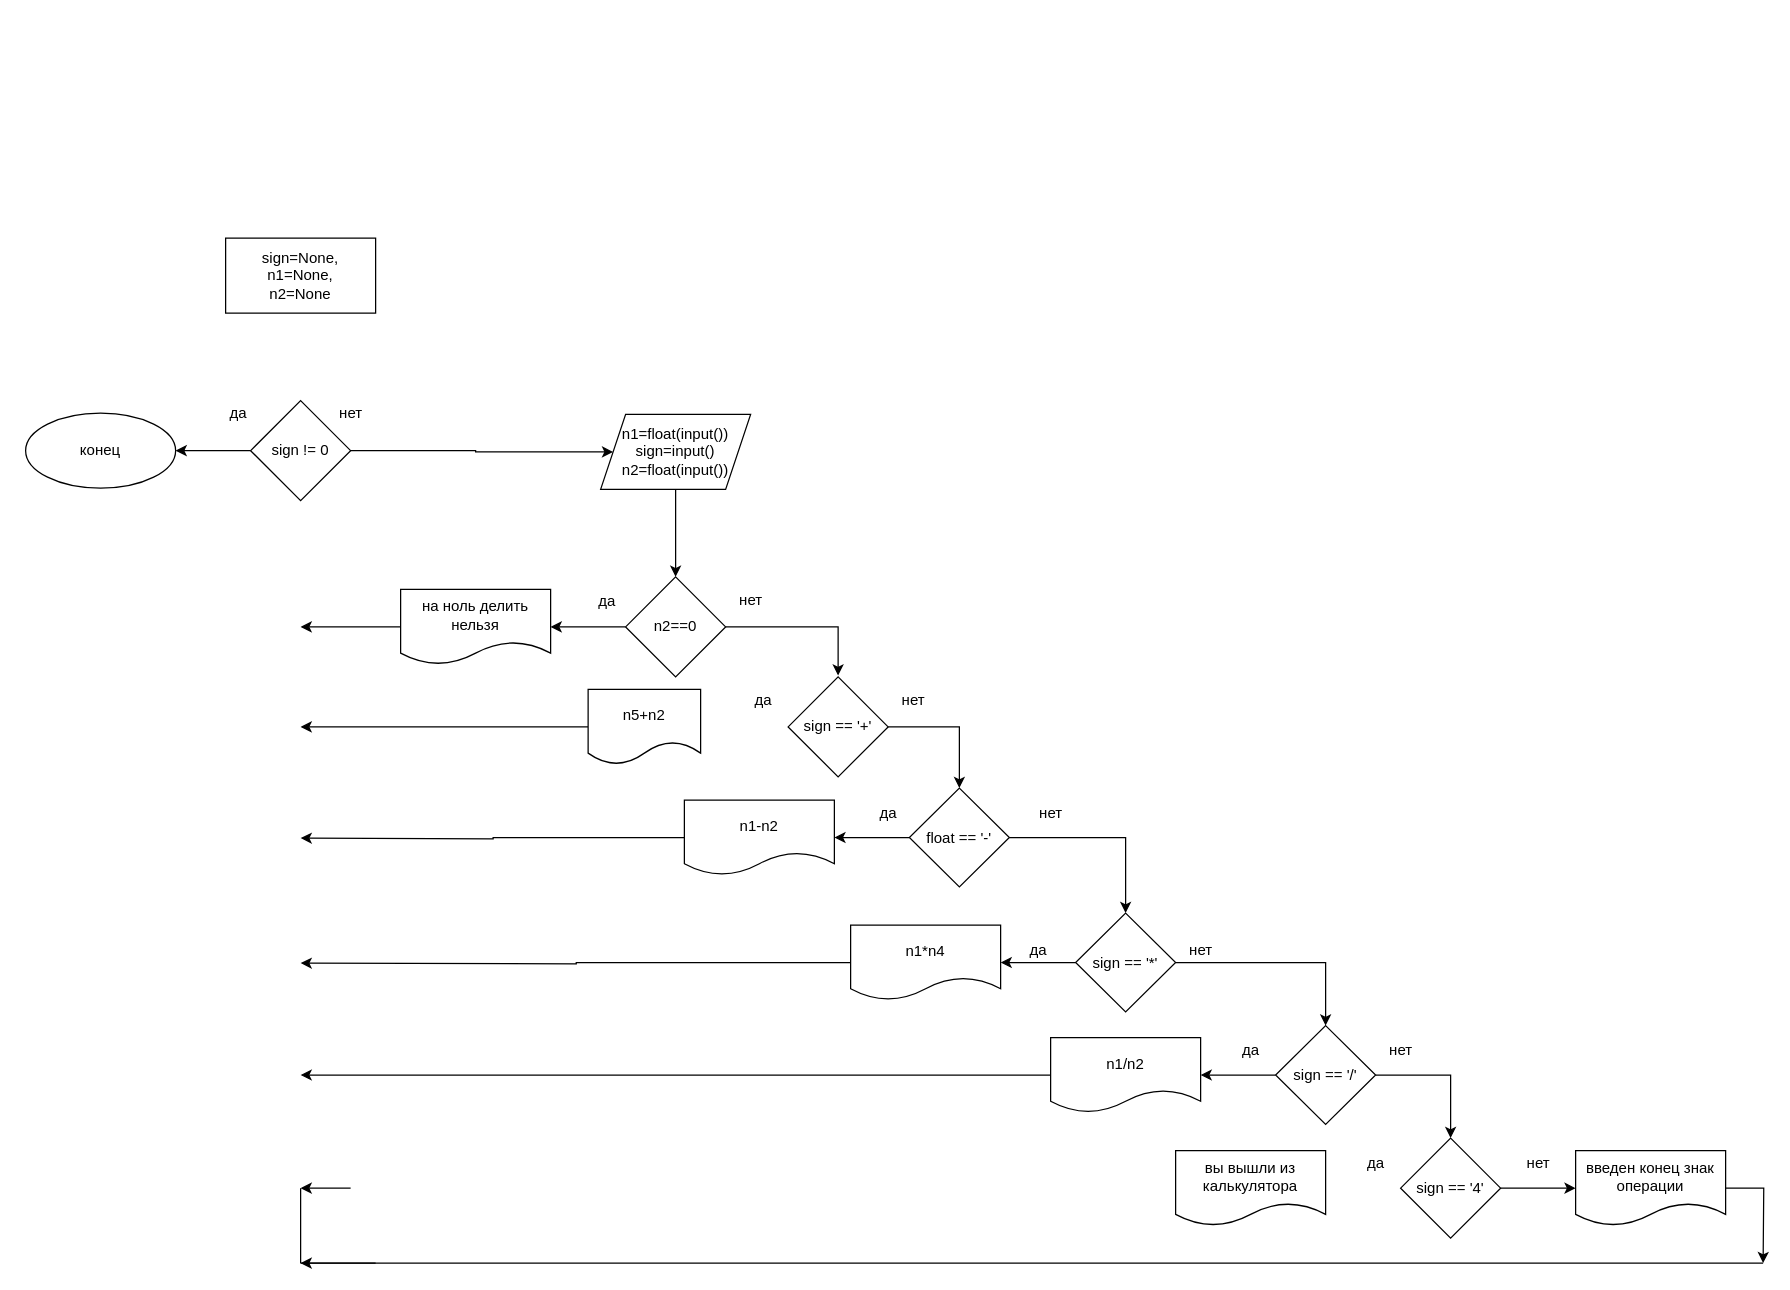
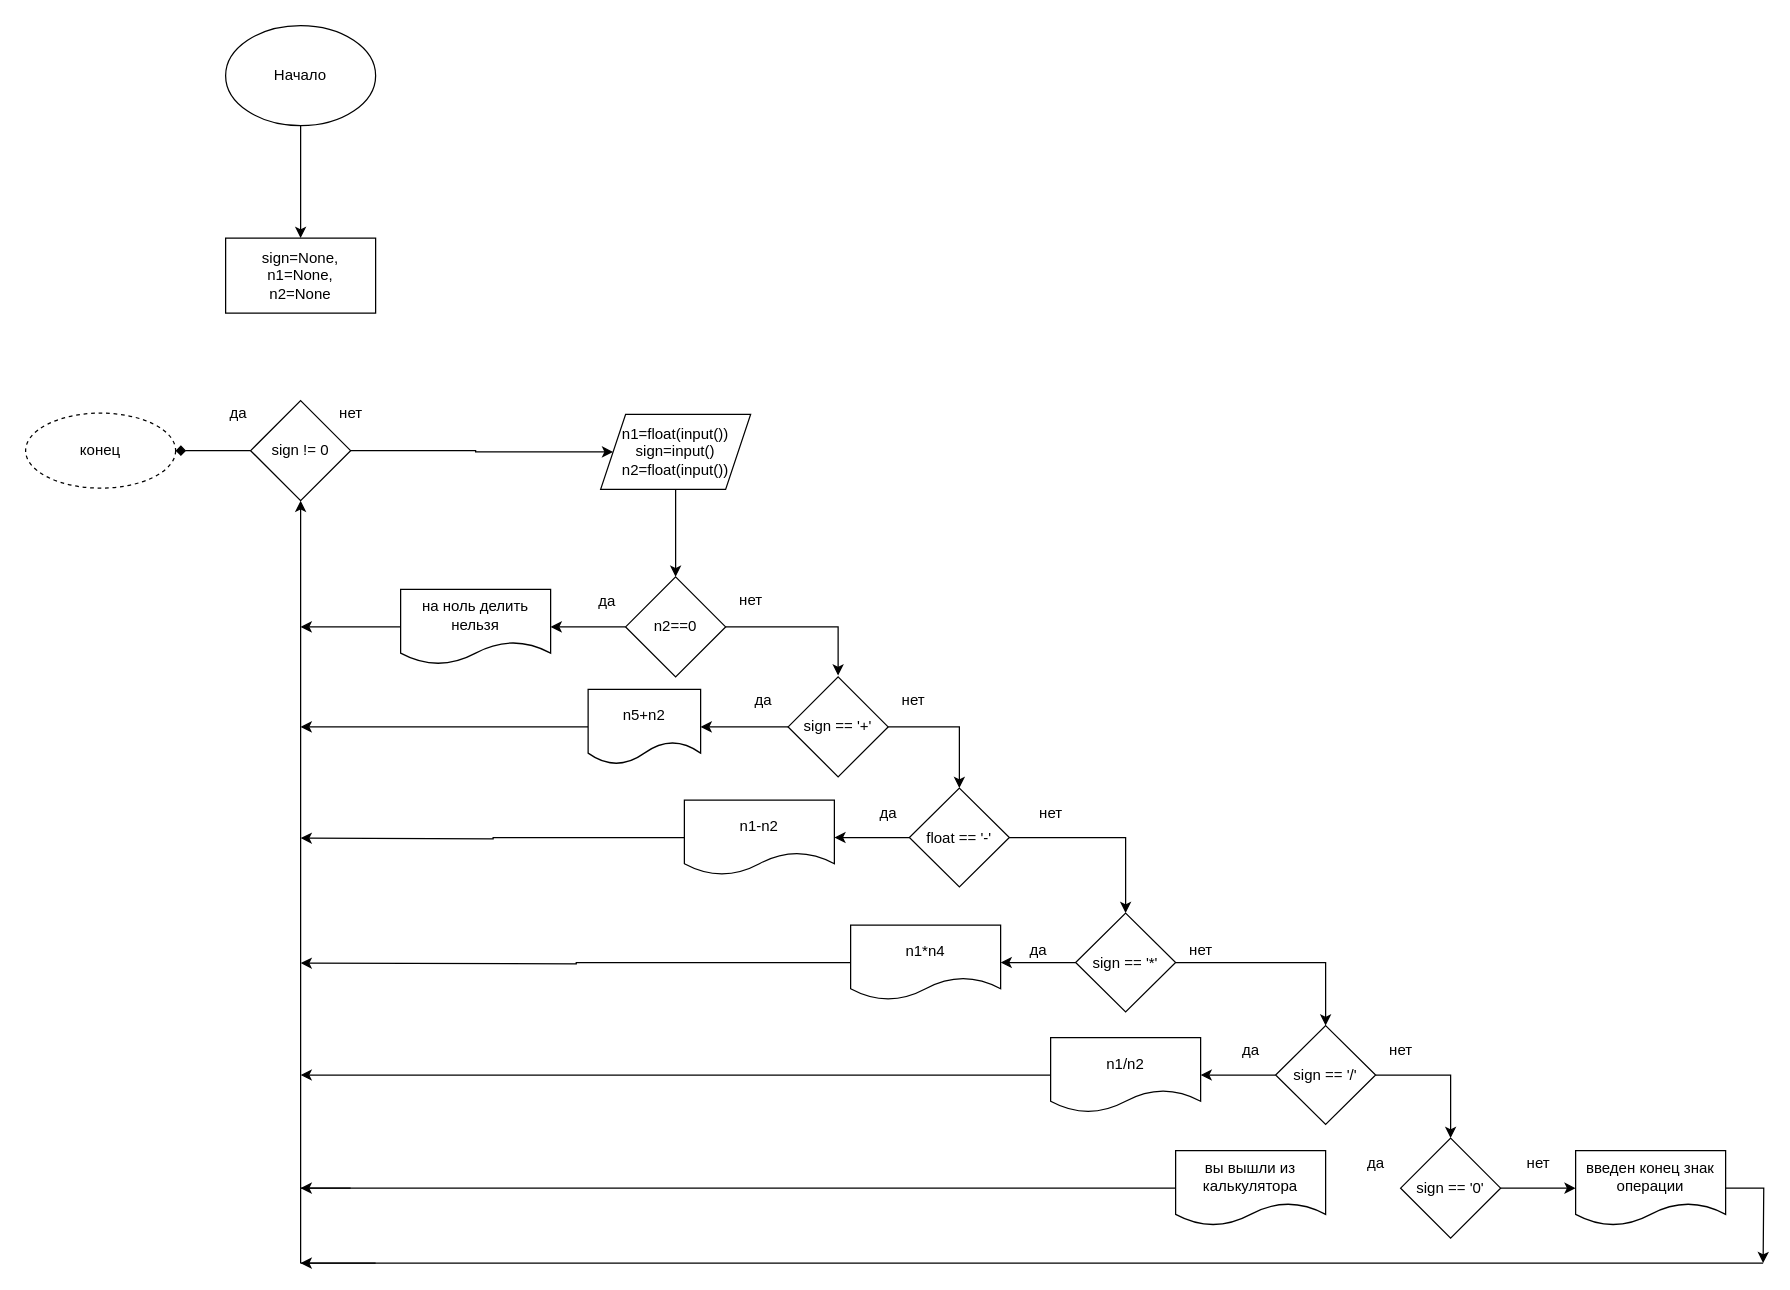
none -> (301, 76)
none -> (301, 178)
(101, 451) -> (101, 451)
(186, 451) -> (186, 451)
none -> (749, 727)
none -> (764, 1188)
(1451, 1188) -> (1451, 1188)
